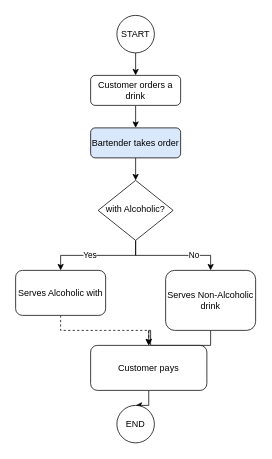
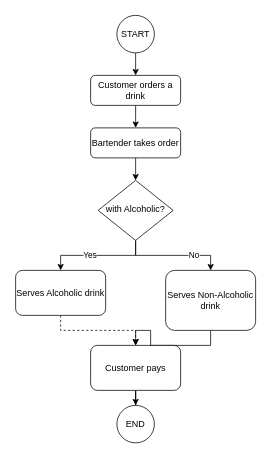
(135, 143) -> (135, 143)
(60, 293) -> (60, 293)
(149, 368) -> (135, 368)
